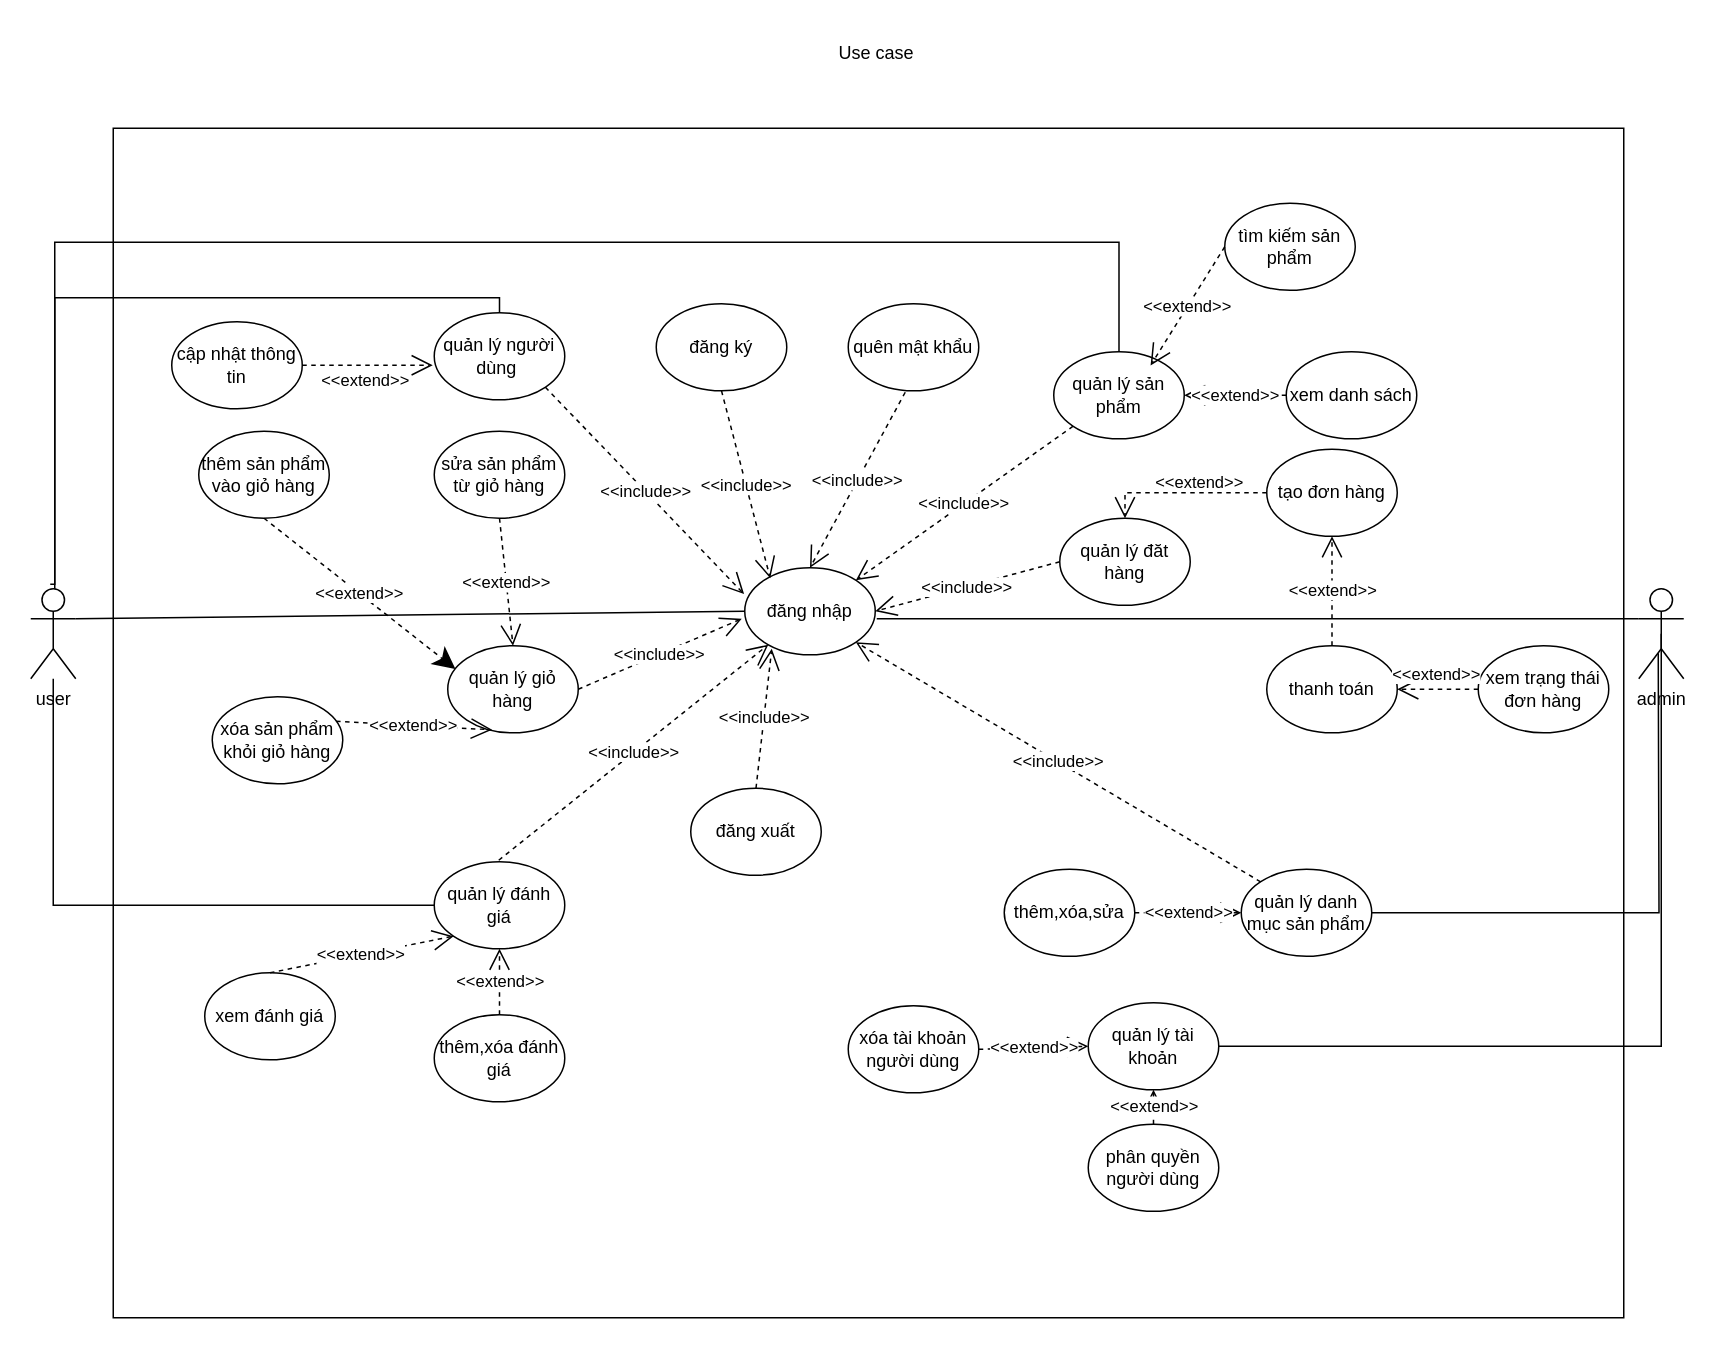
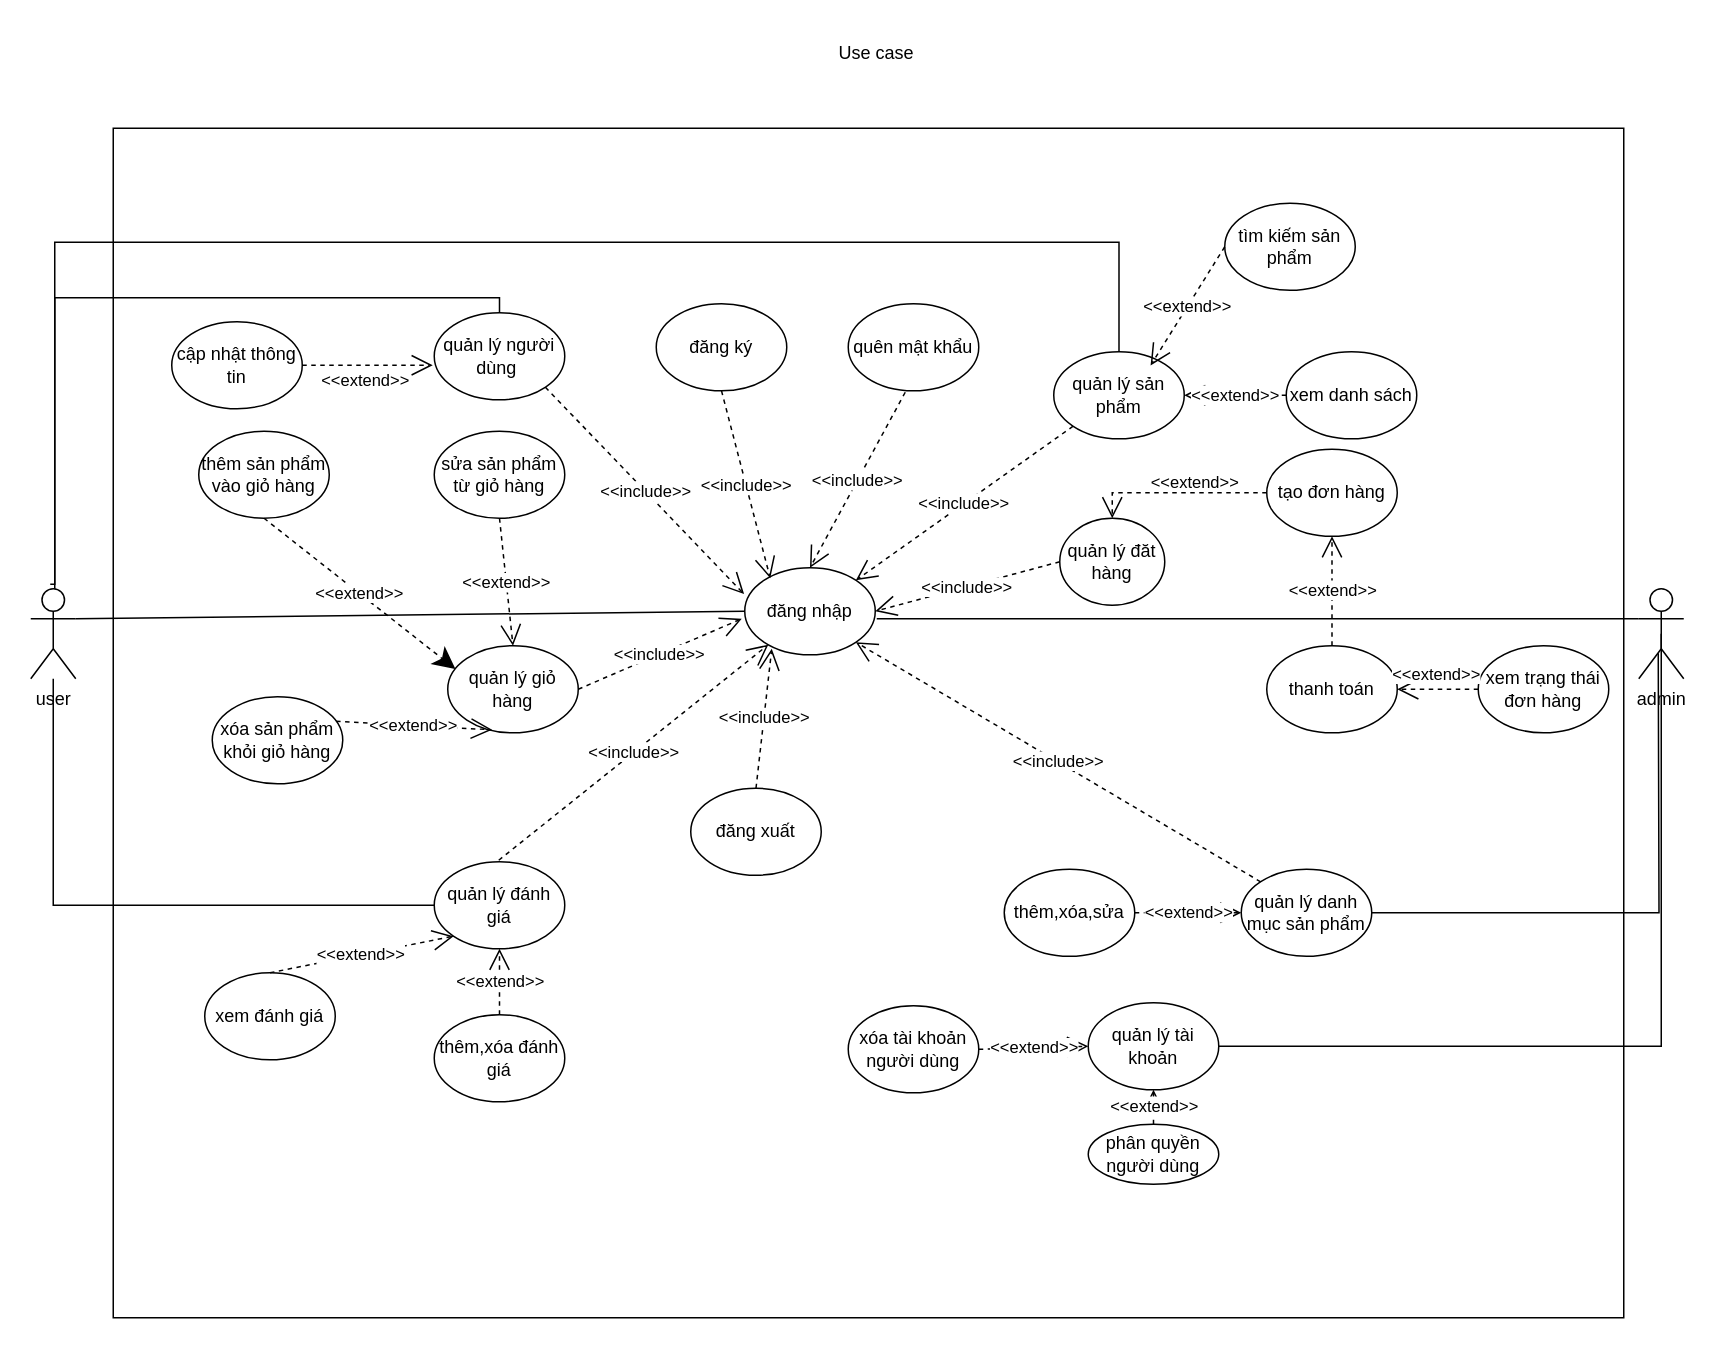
(1125, 562) -> (1112, 562)
(1154, 1168) -> (1154, 1154)
